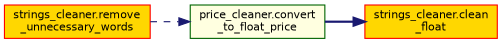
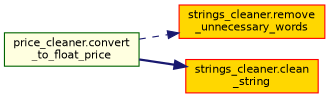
(164, 22) -> (153, 37)
(431, 22) -> (252, 76)
